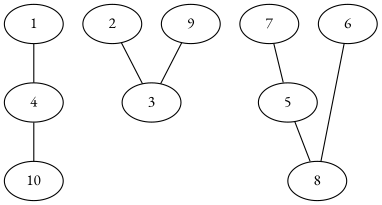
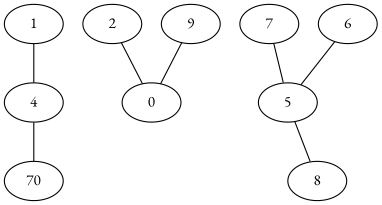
(152, 102) -> (152, 102)
(333, 102) -> (318, 63)
(34, 181) -> (34, 181)
